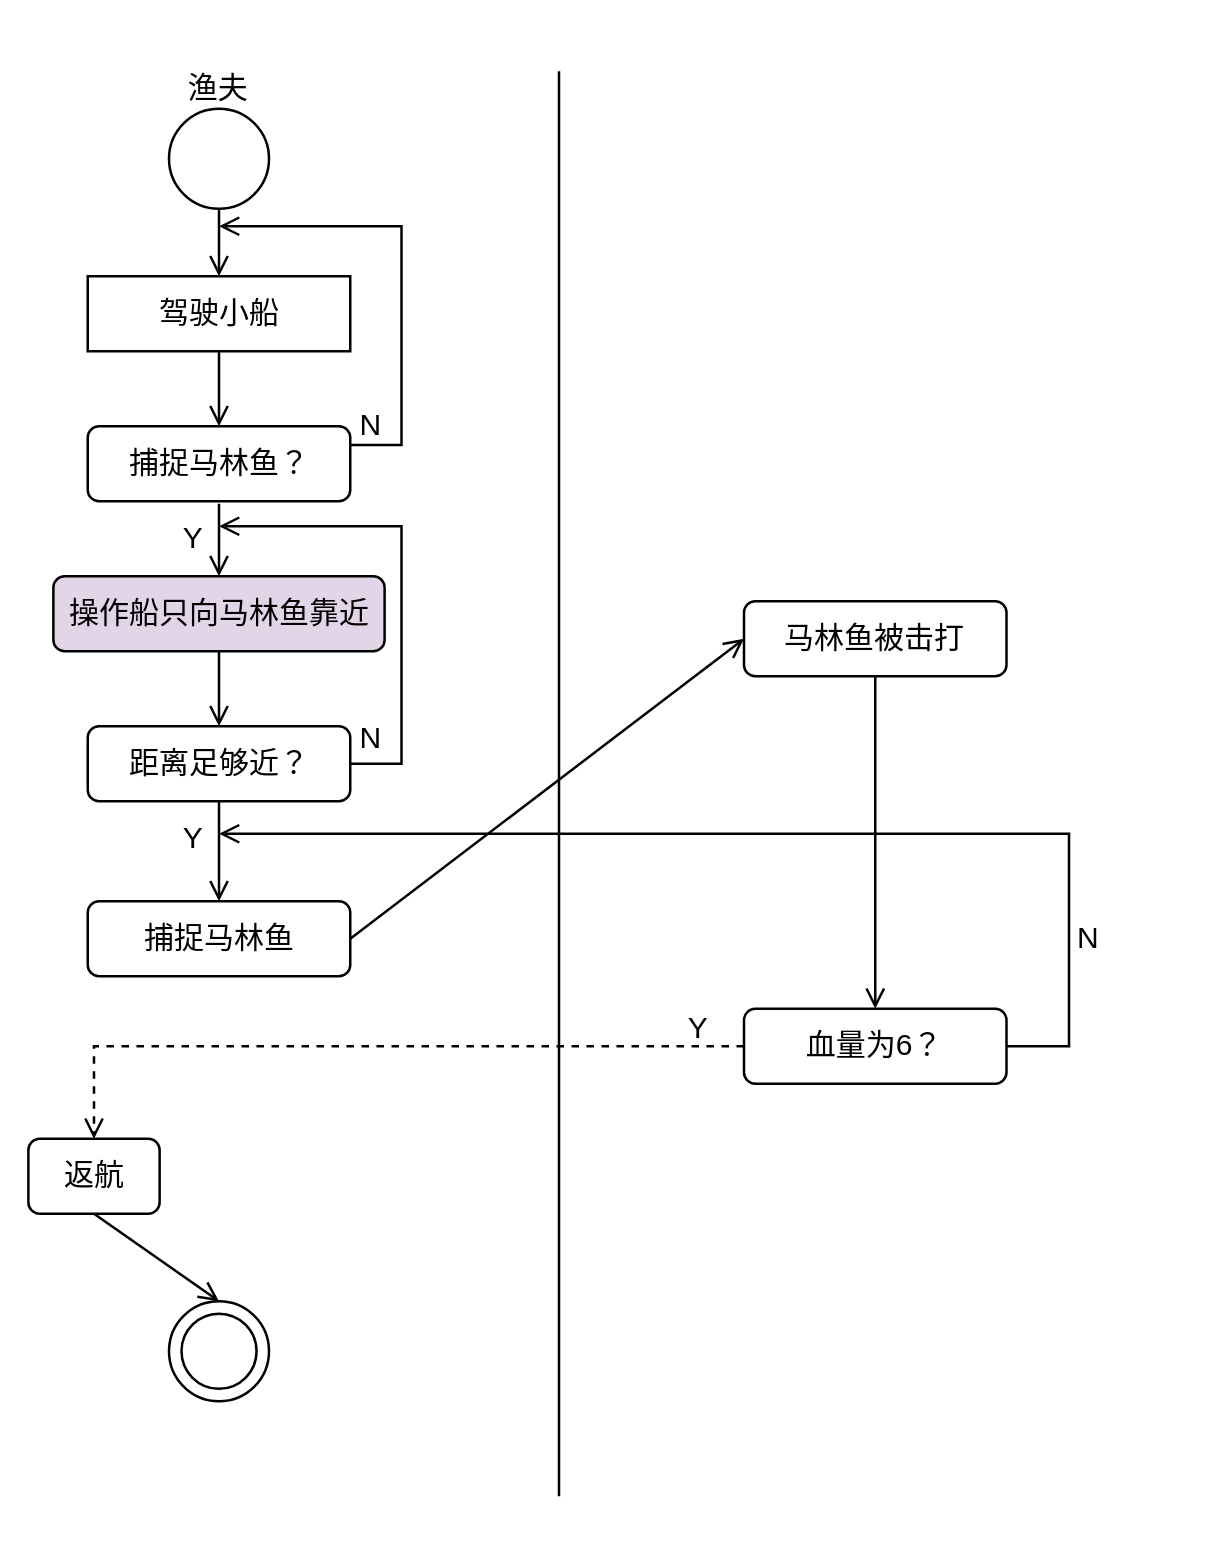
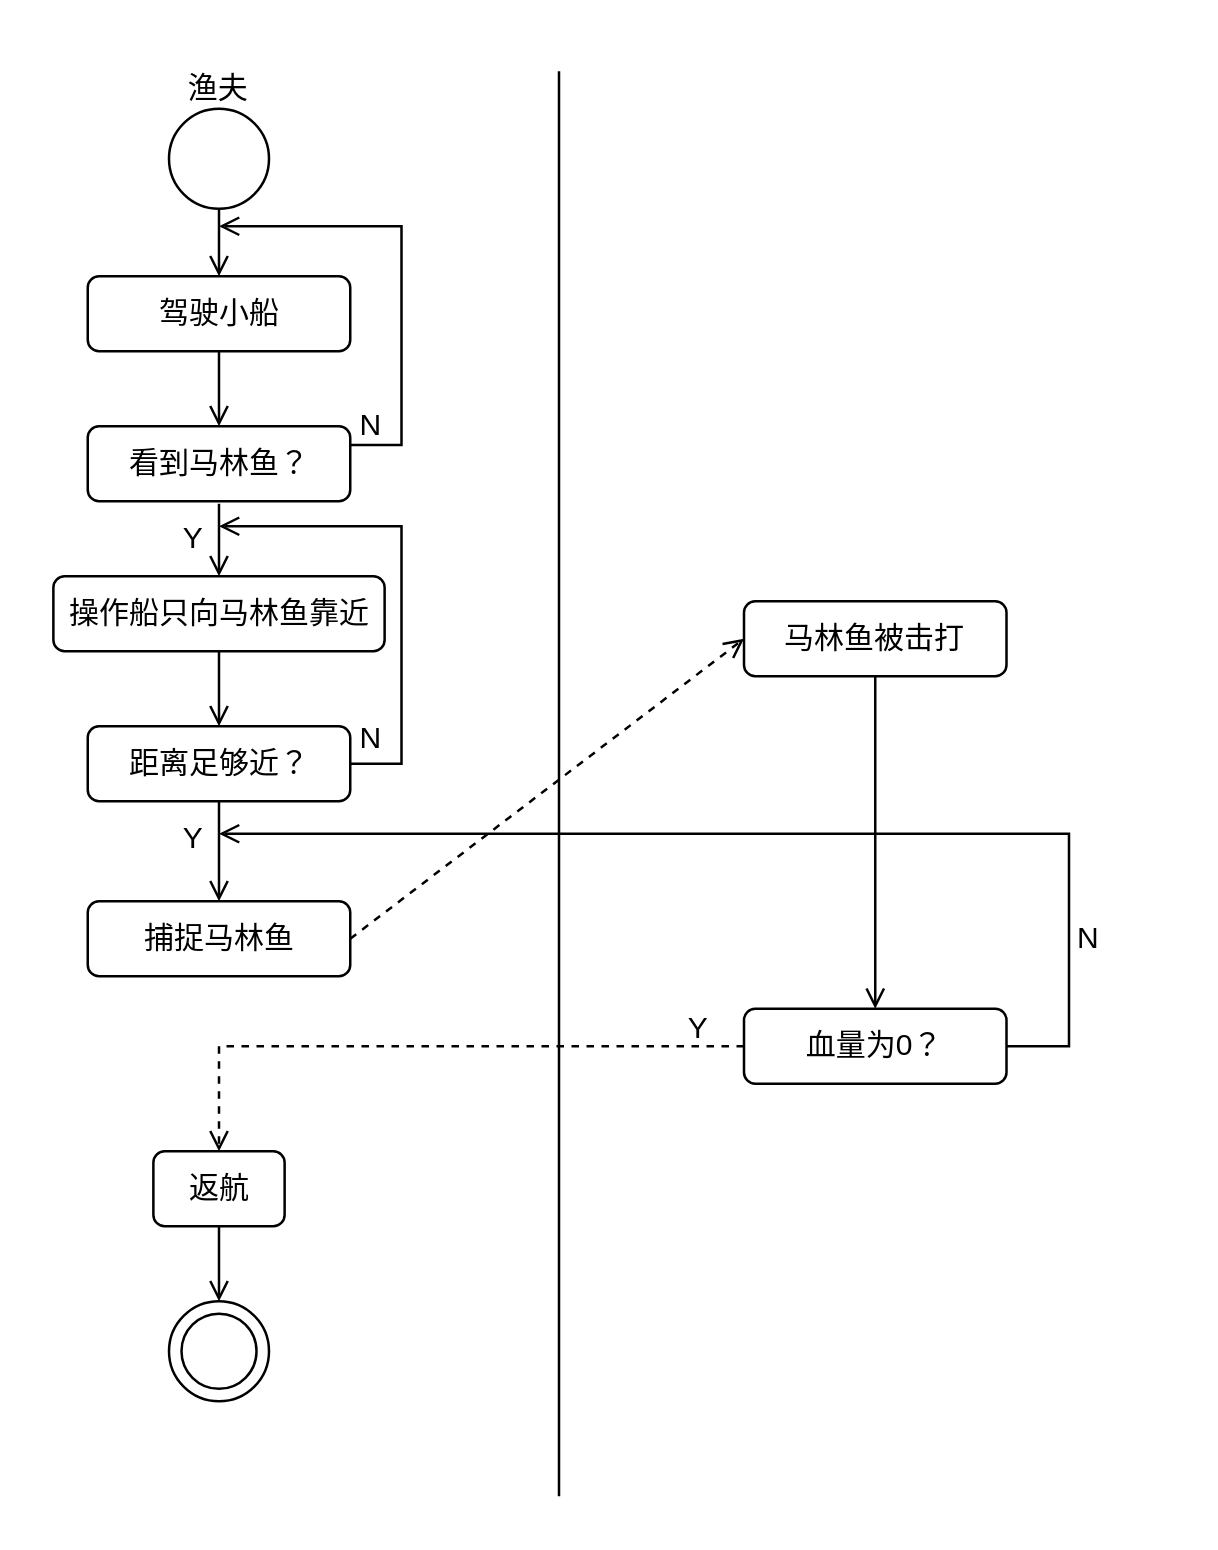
(219, 314) -> (219, 314)
(220, 464) -> (220, 464)
(219, 614) -> (219, 614)
(650, 710) -> (650, 710)
(875, 1046) -> (875, 1046)
(94, 1176) -> (219, 1189)
